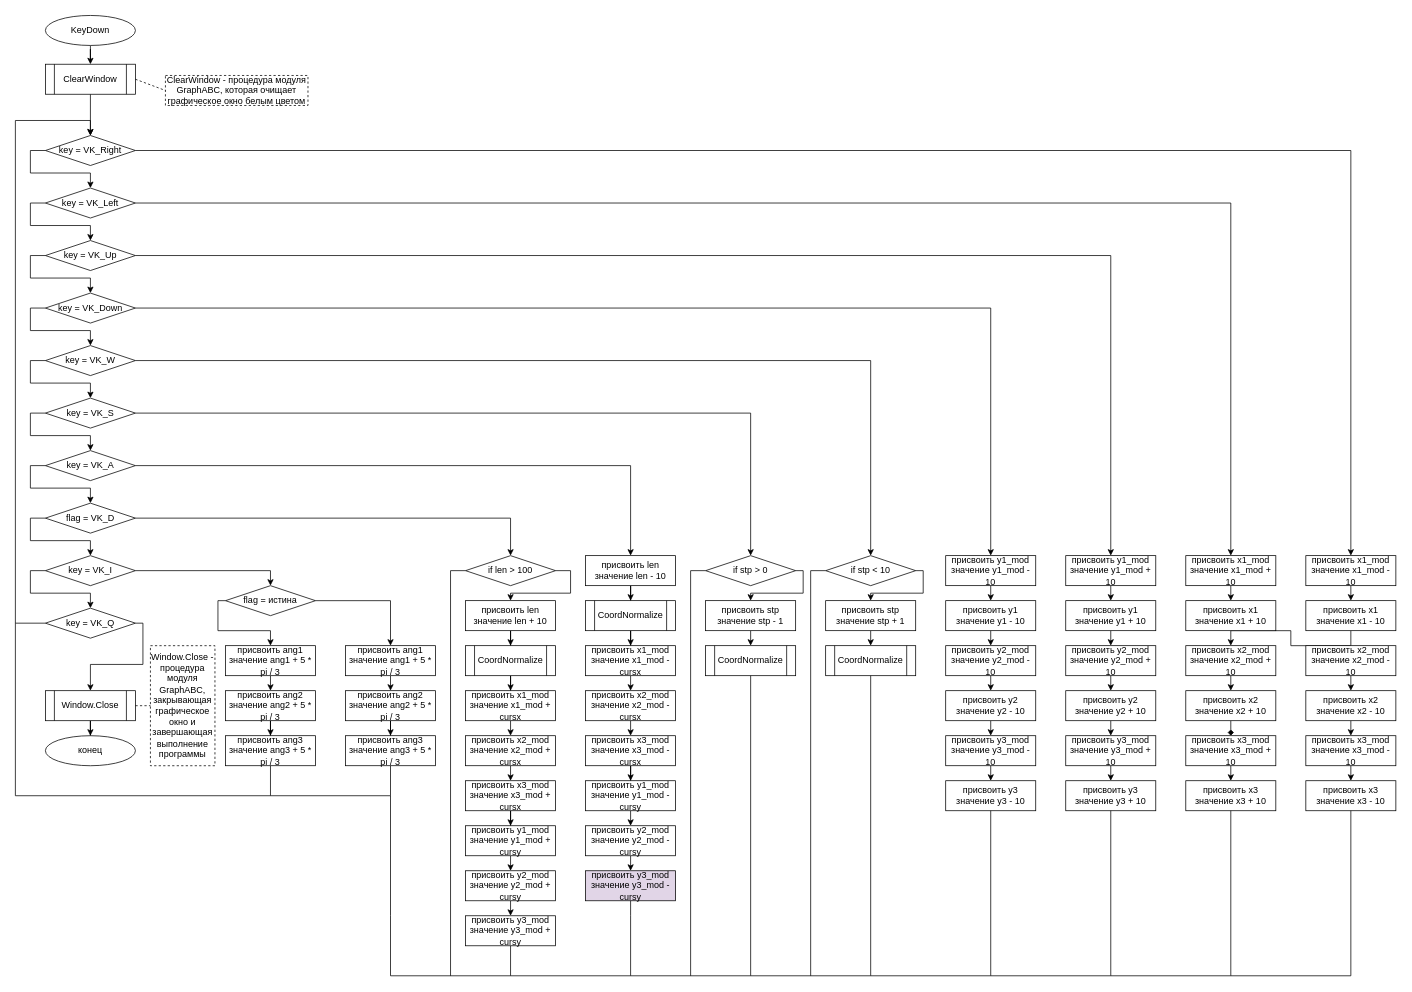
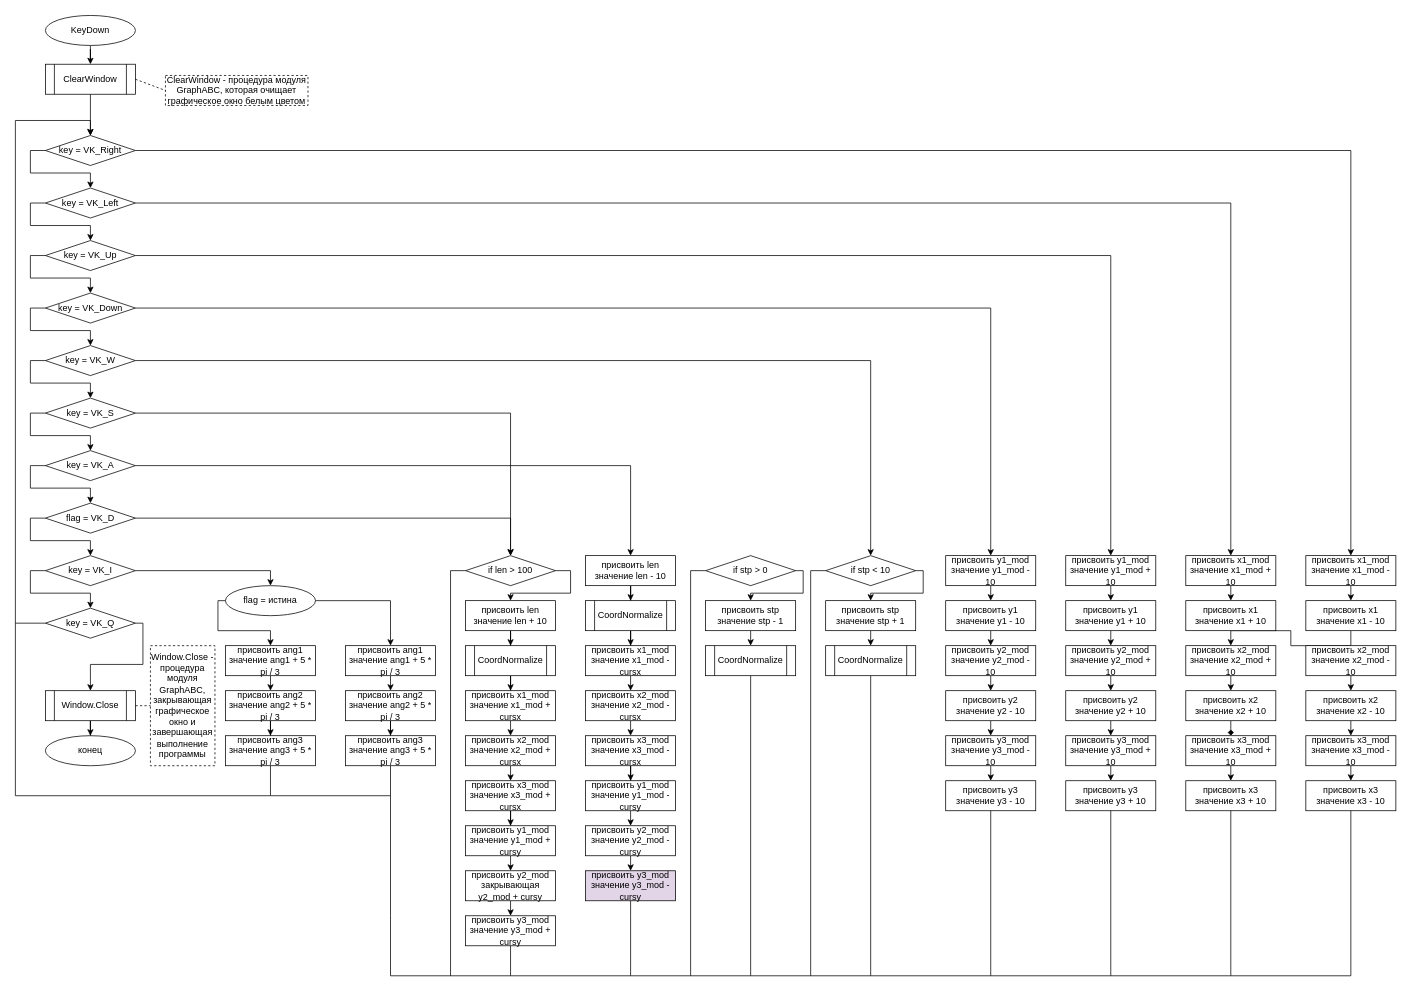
(750, 480) -> (510, 463)
(270, 600) -> (270, 600)
(510, 885) -> (510, 885)
